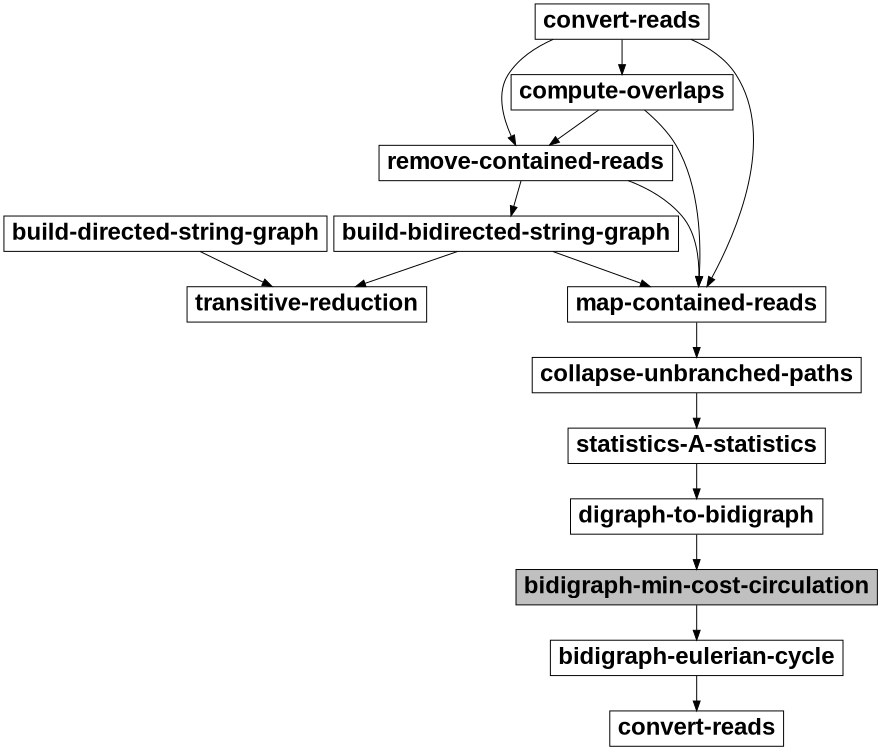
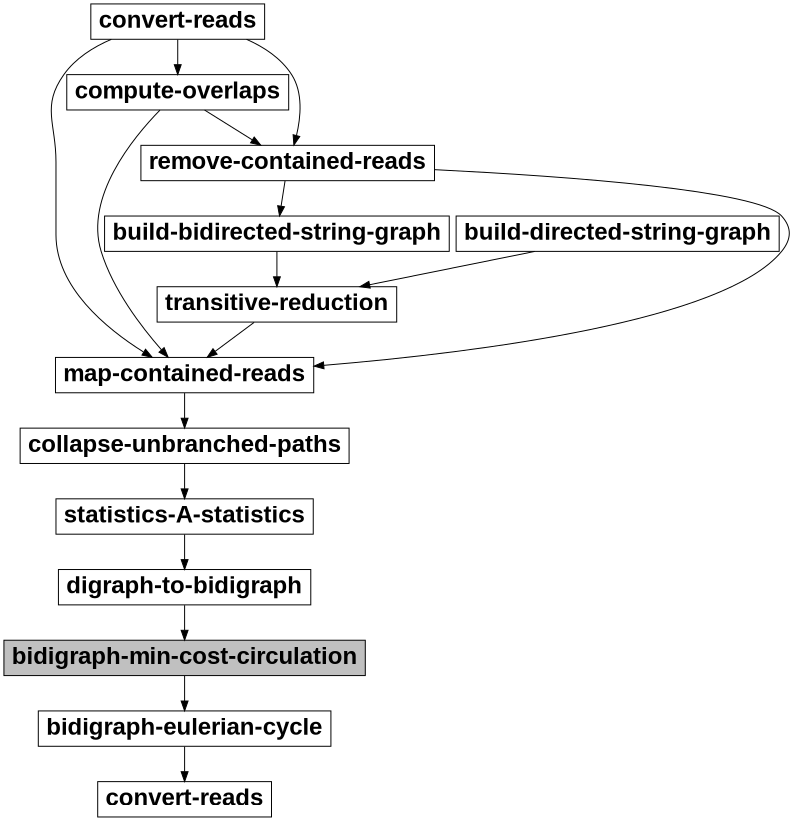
(597, 267) -> (235, 337)
